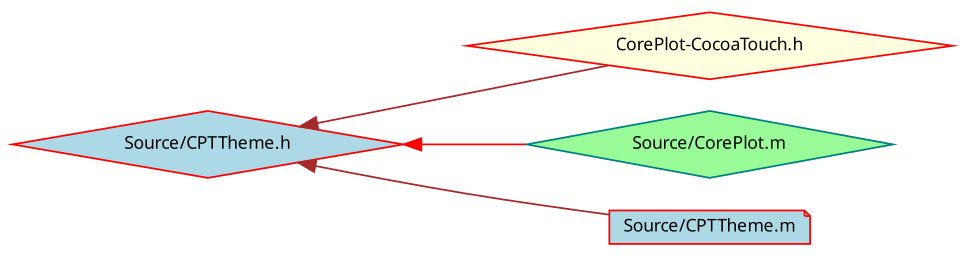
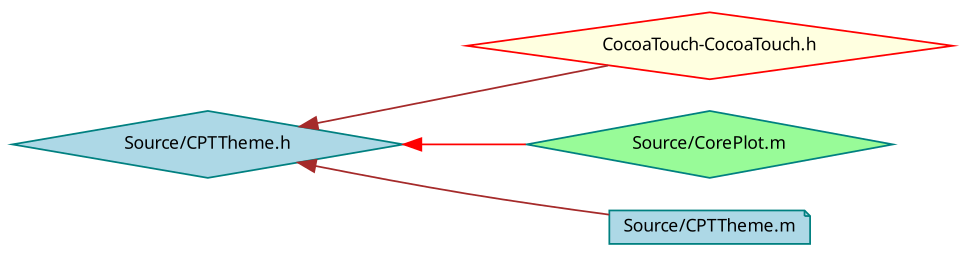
(710, 46) -> (710, 46)
(208, 144) -> (208, 144)
(710, 227) -> (710, 227)
